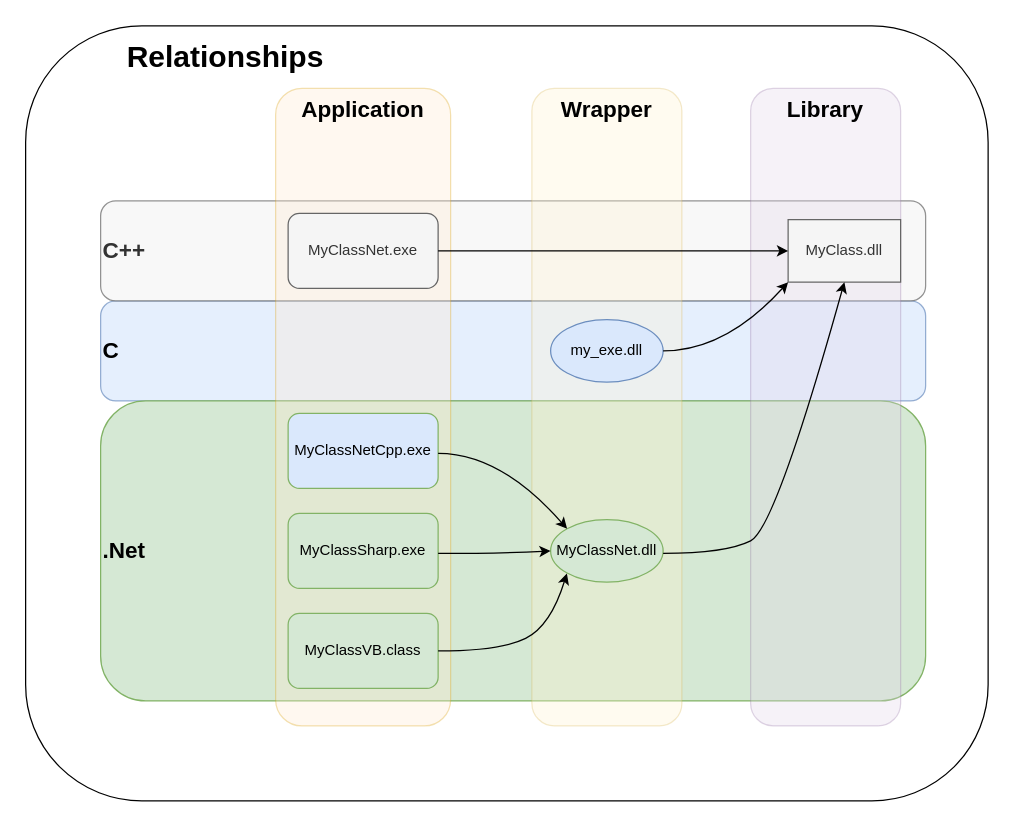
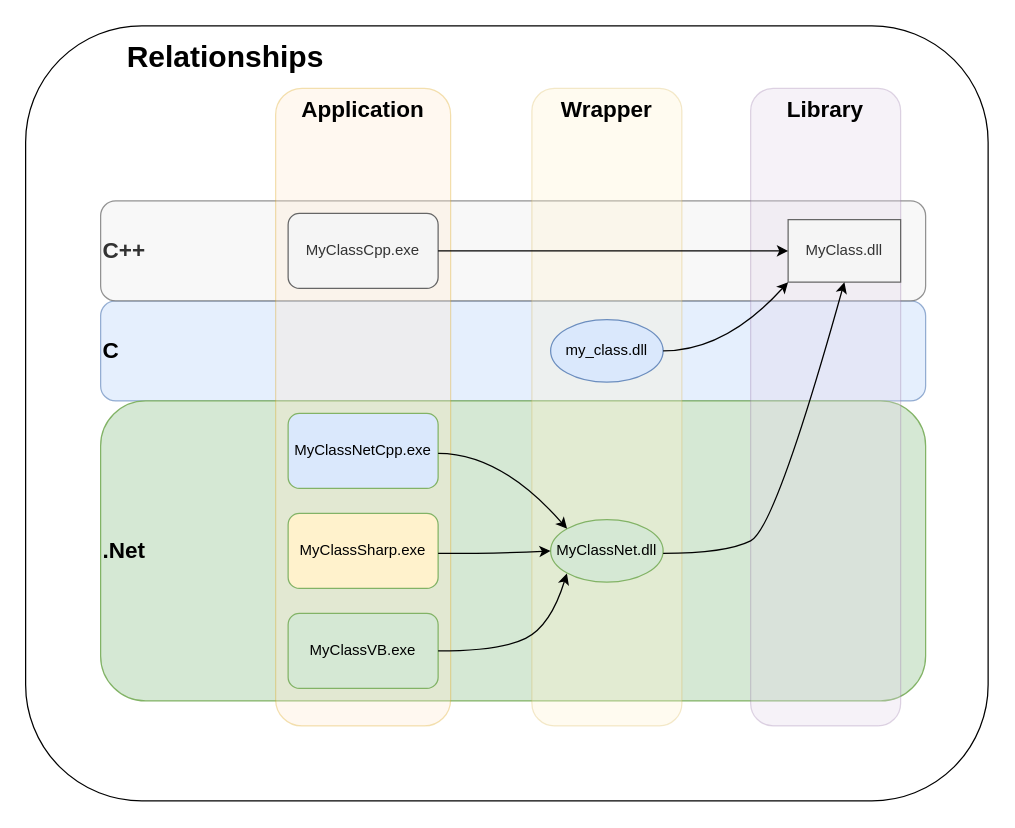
(363, 251) -> (363, 251)
(607, 351) -> (607, 351)
(363, 551) -> (363, 551)
(363, 651) -> (363, 651)
